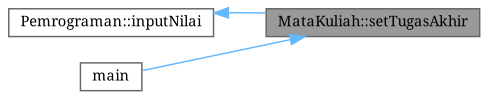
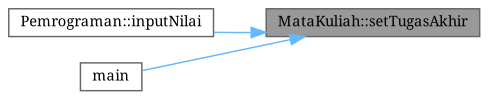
(247, 13) -> (232, 33)
